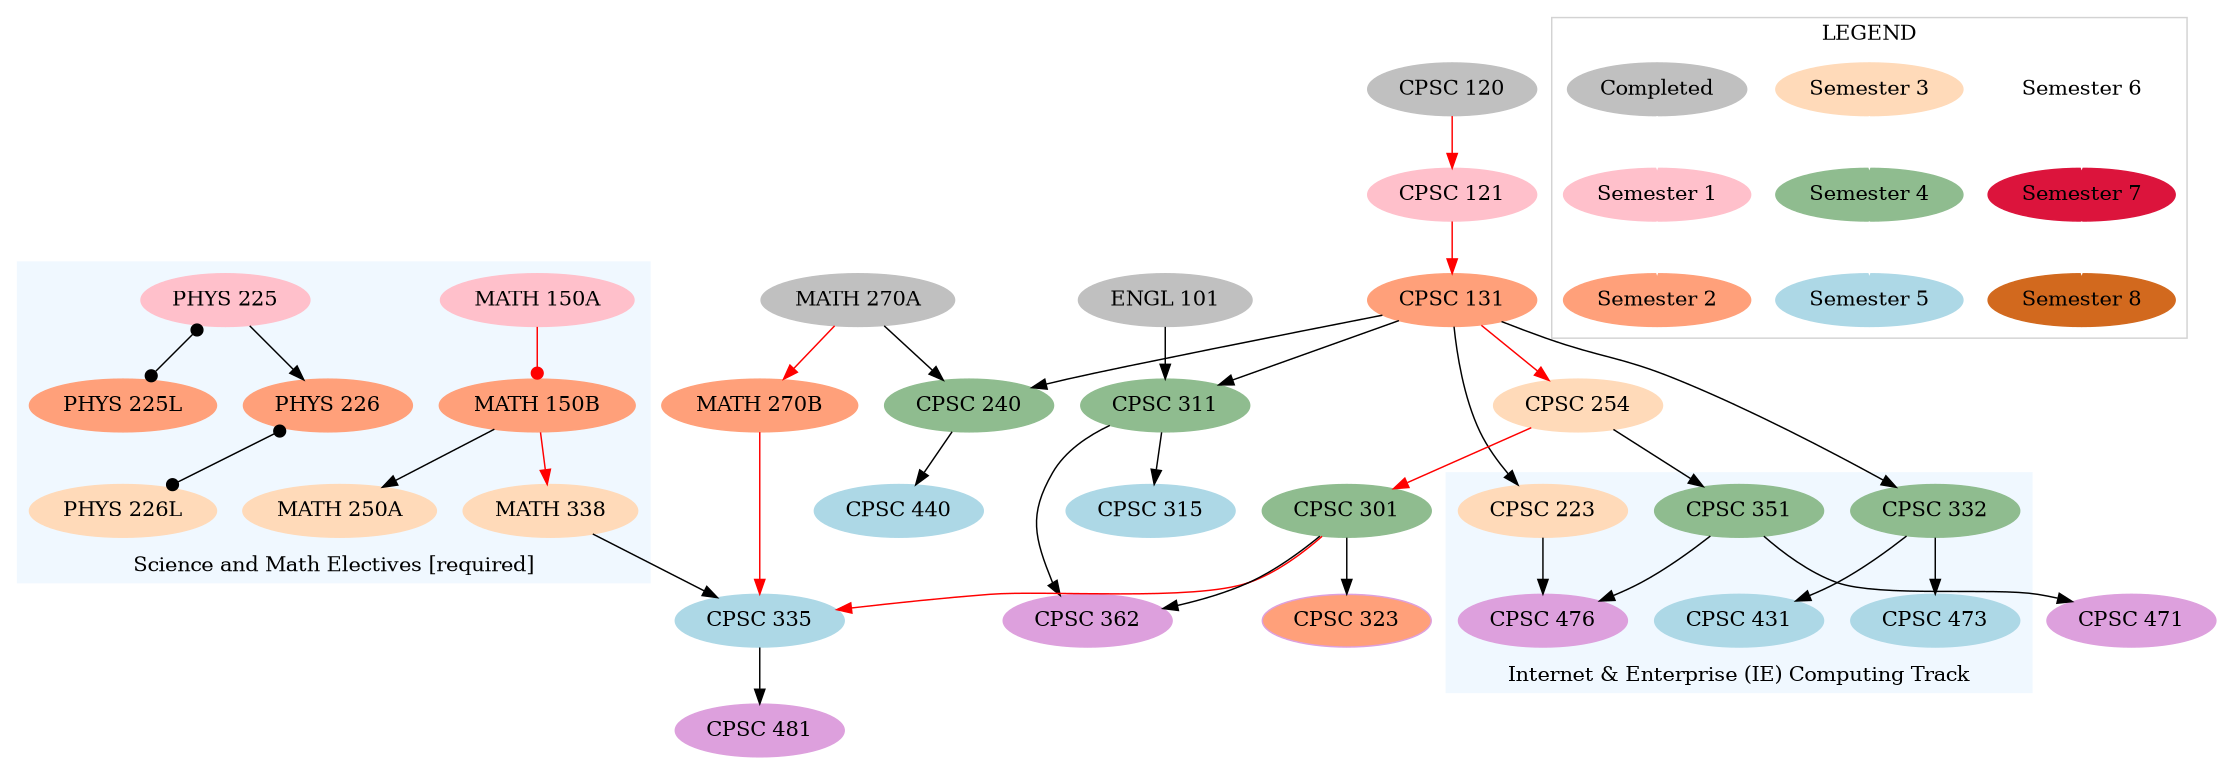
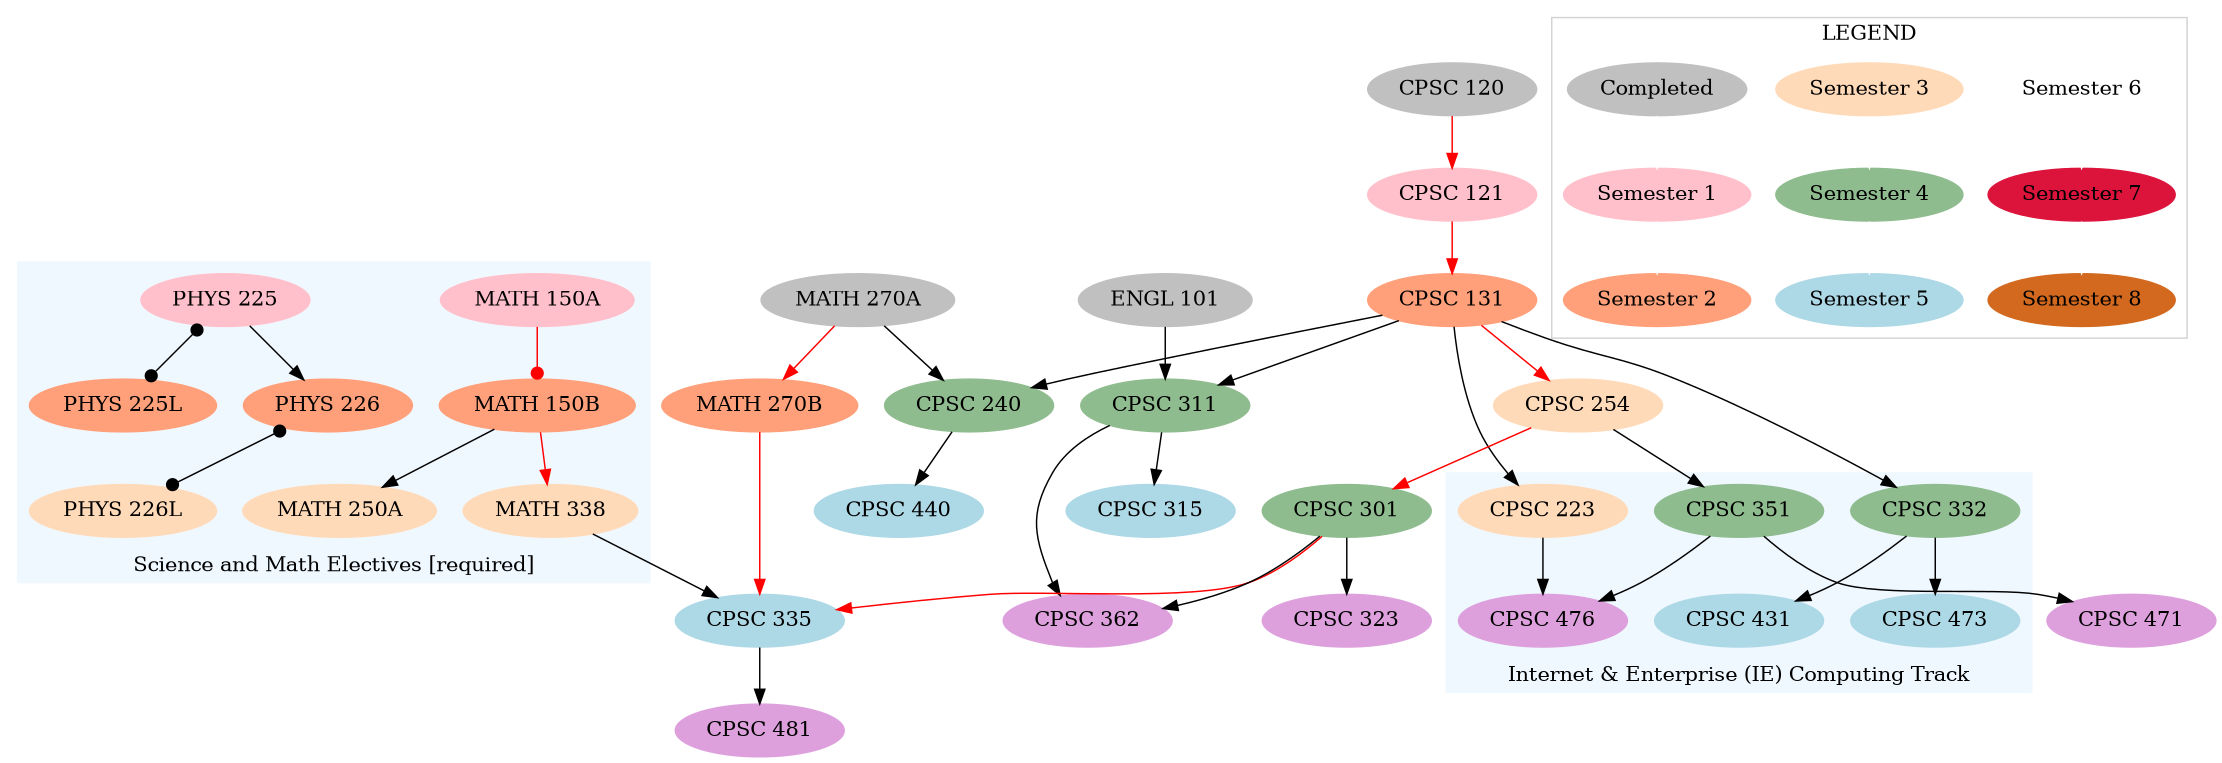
(1347, 621) -> (1347, 621)
